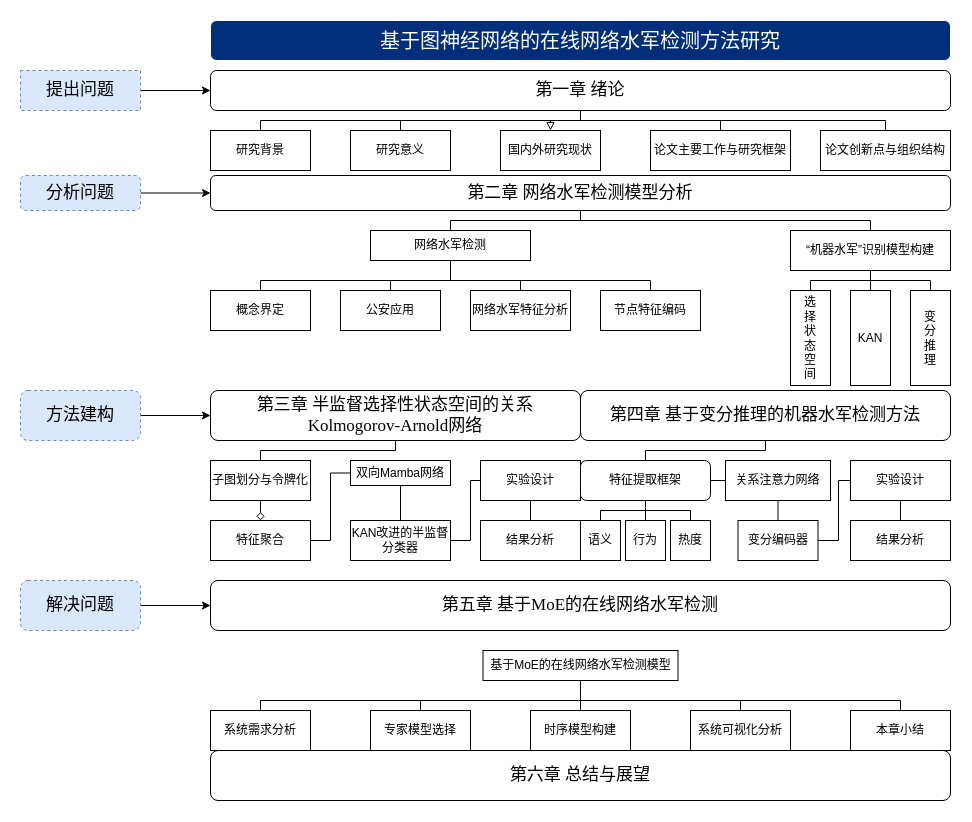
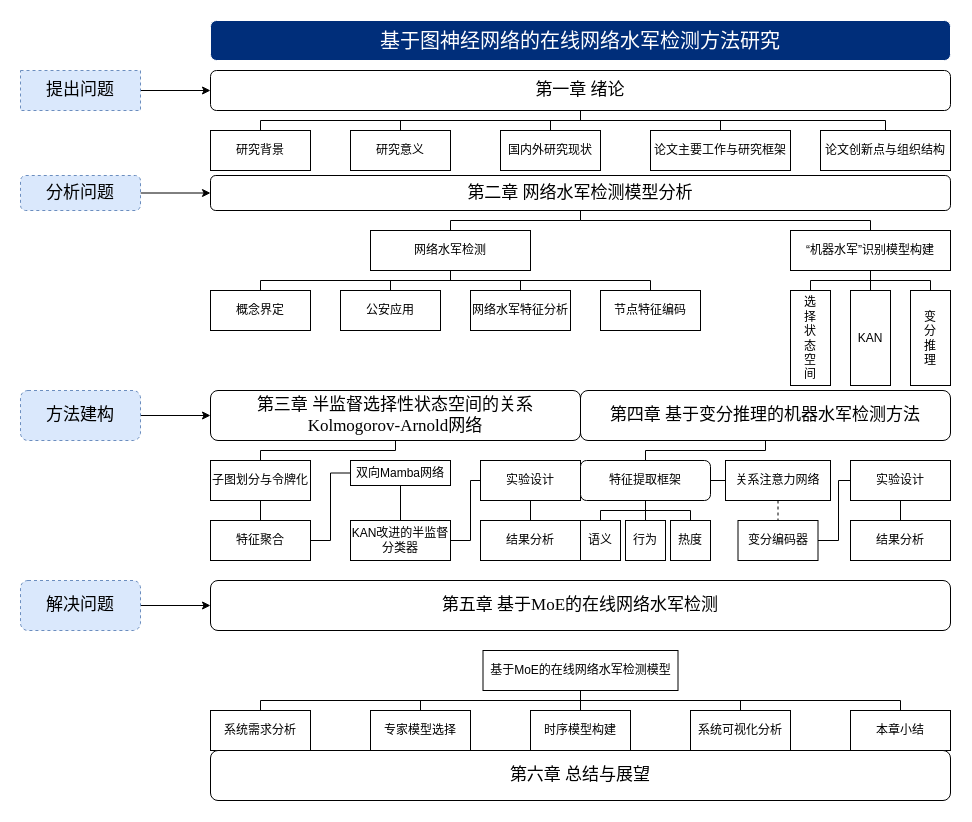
(551, 122) -> (551, 125)
(451, 246) -> (451, 251)
(778, 510) -> (778, 510)
(261, 512) -> (261, 516)
(581, 666) -> (581, 671)
